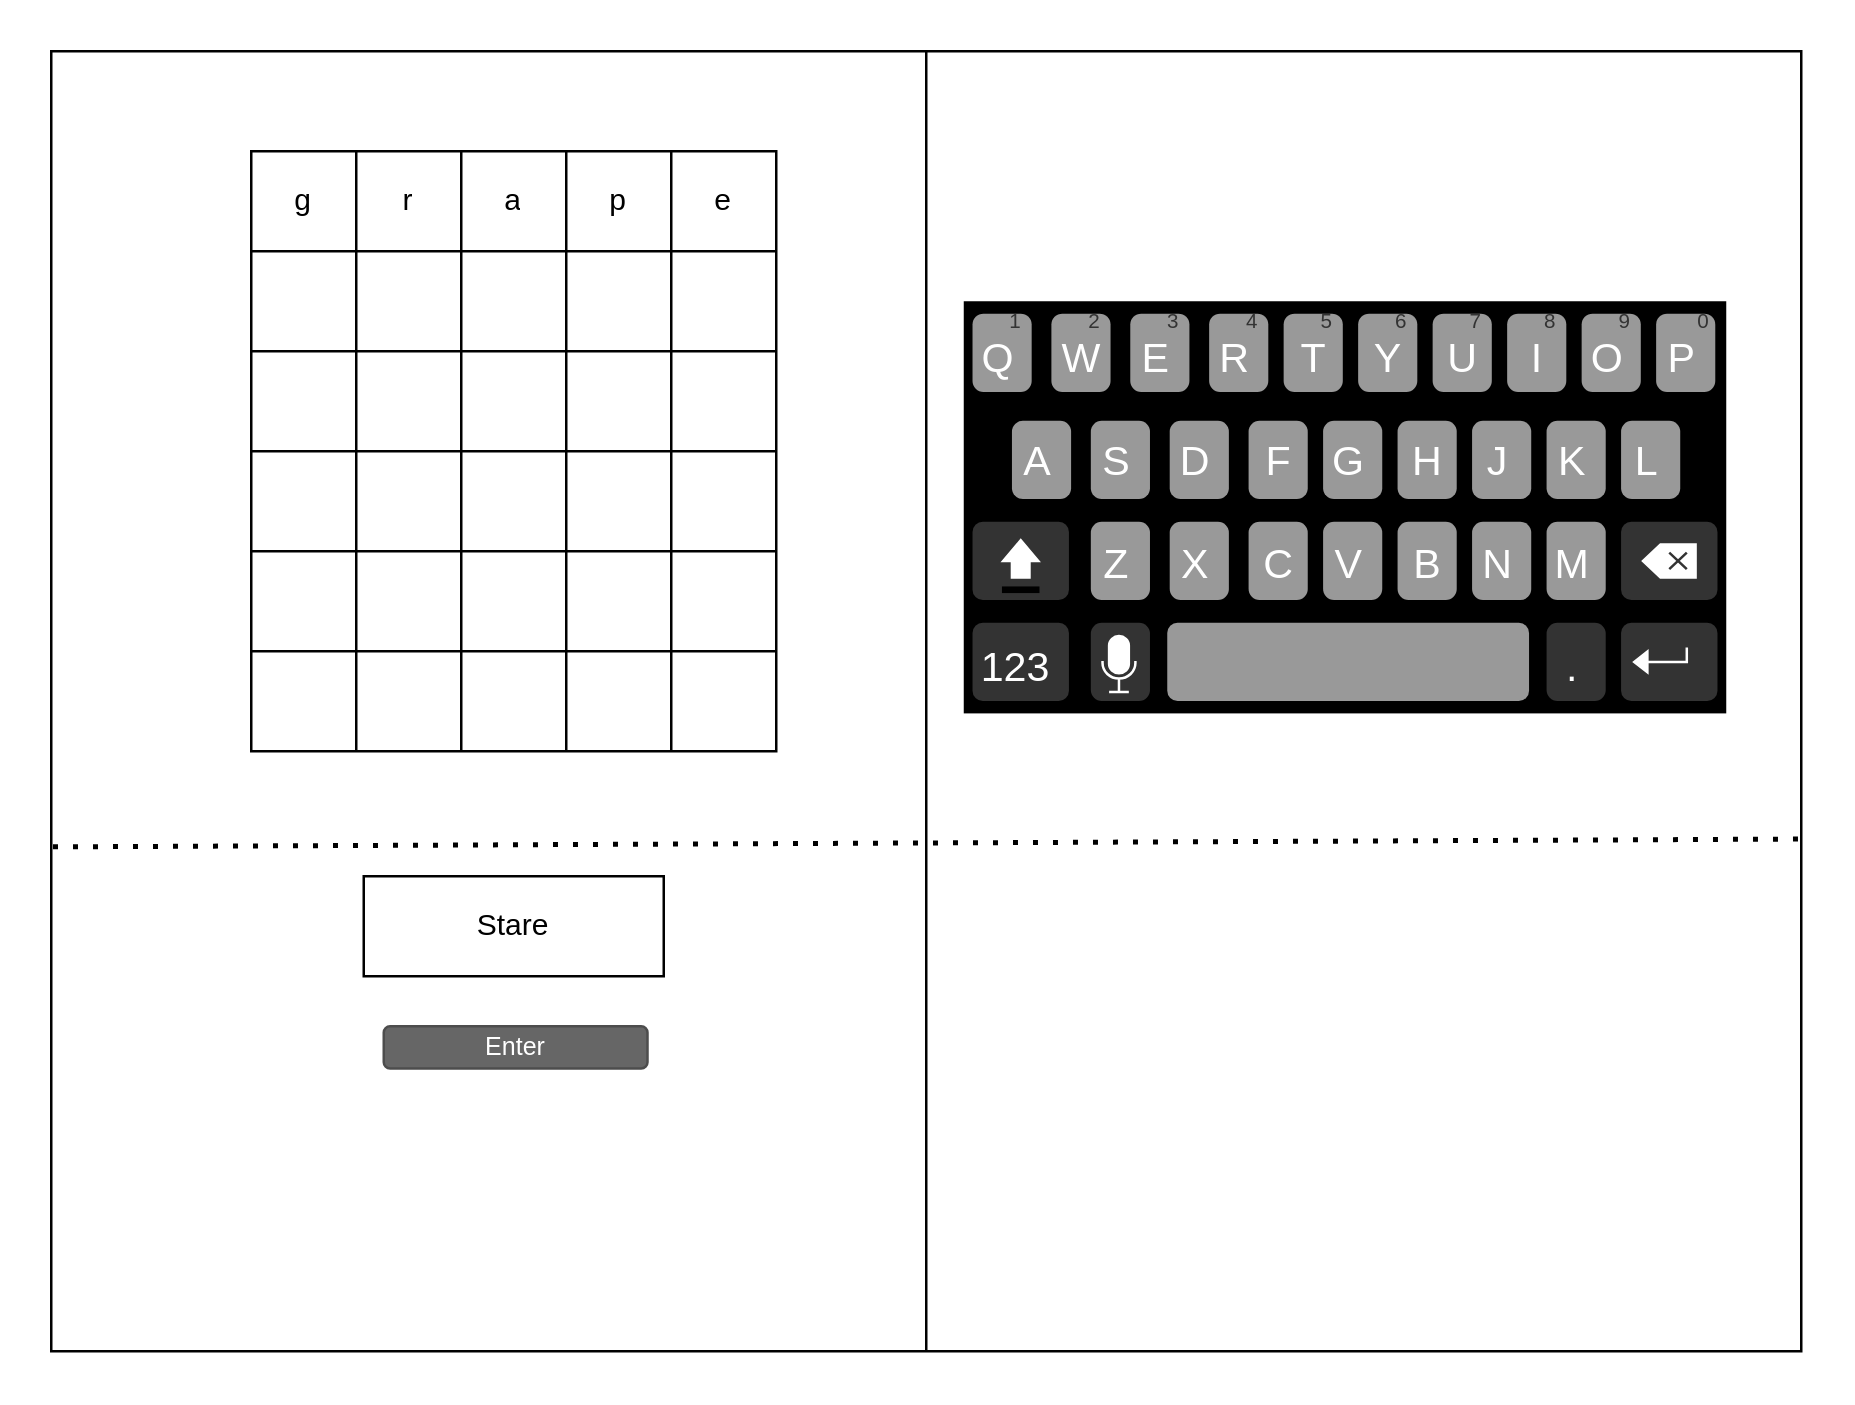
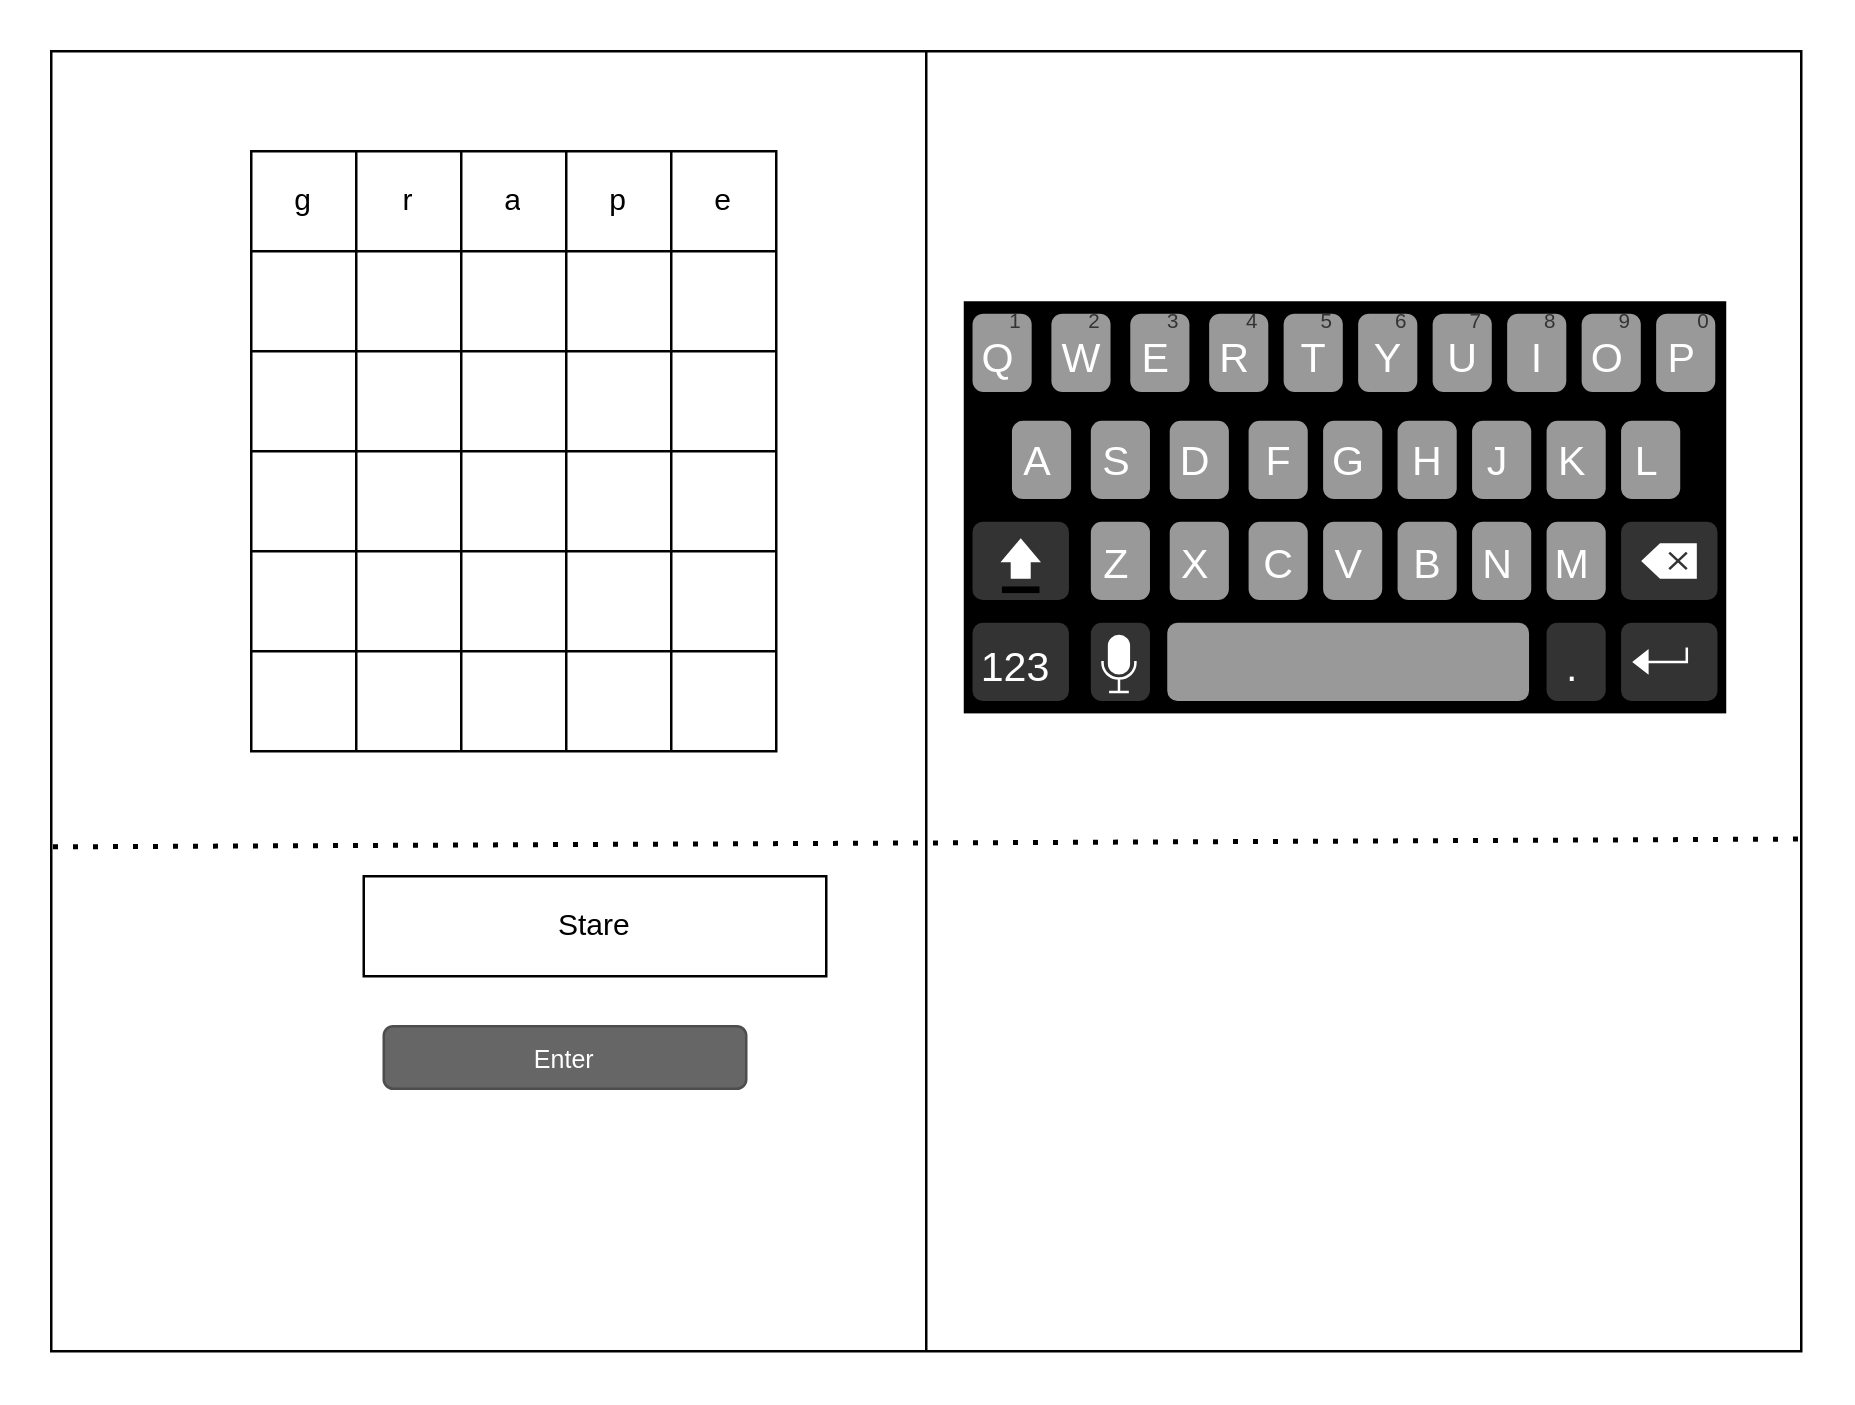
(514, 926) -> (595, 926)
(516, 1047) -> (565, 1058)
